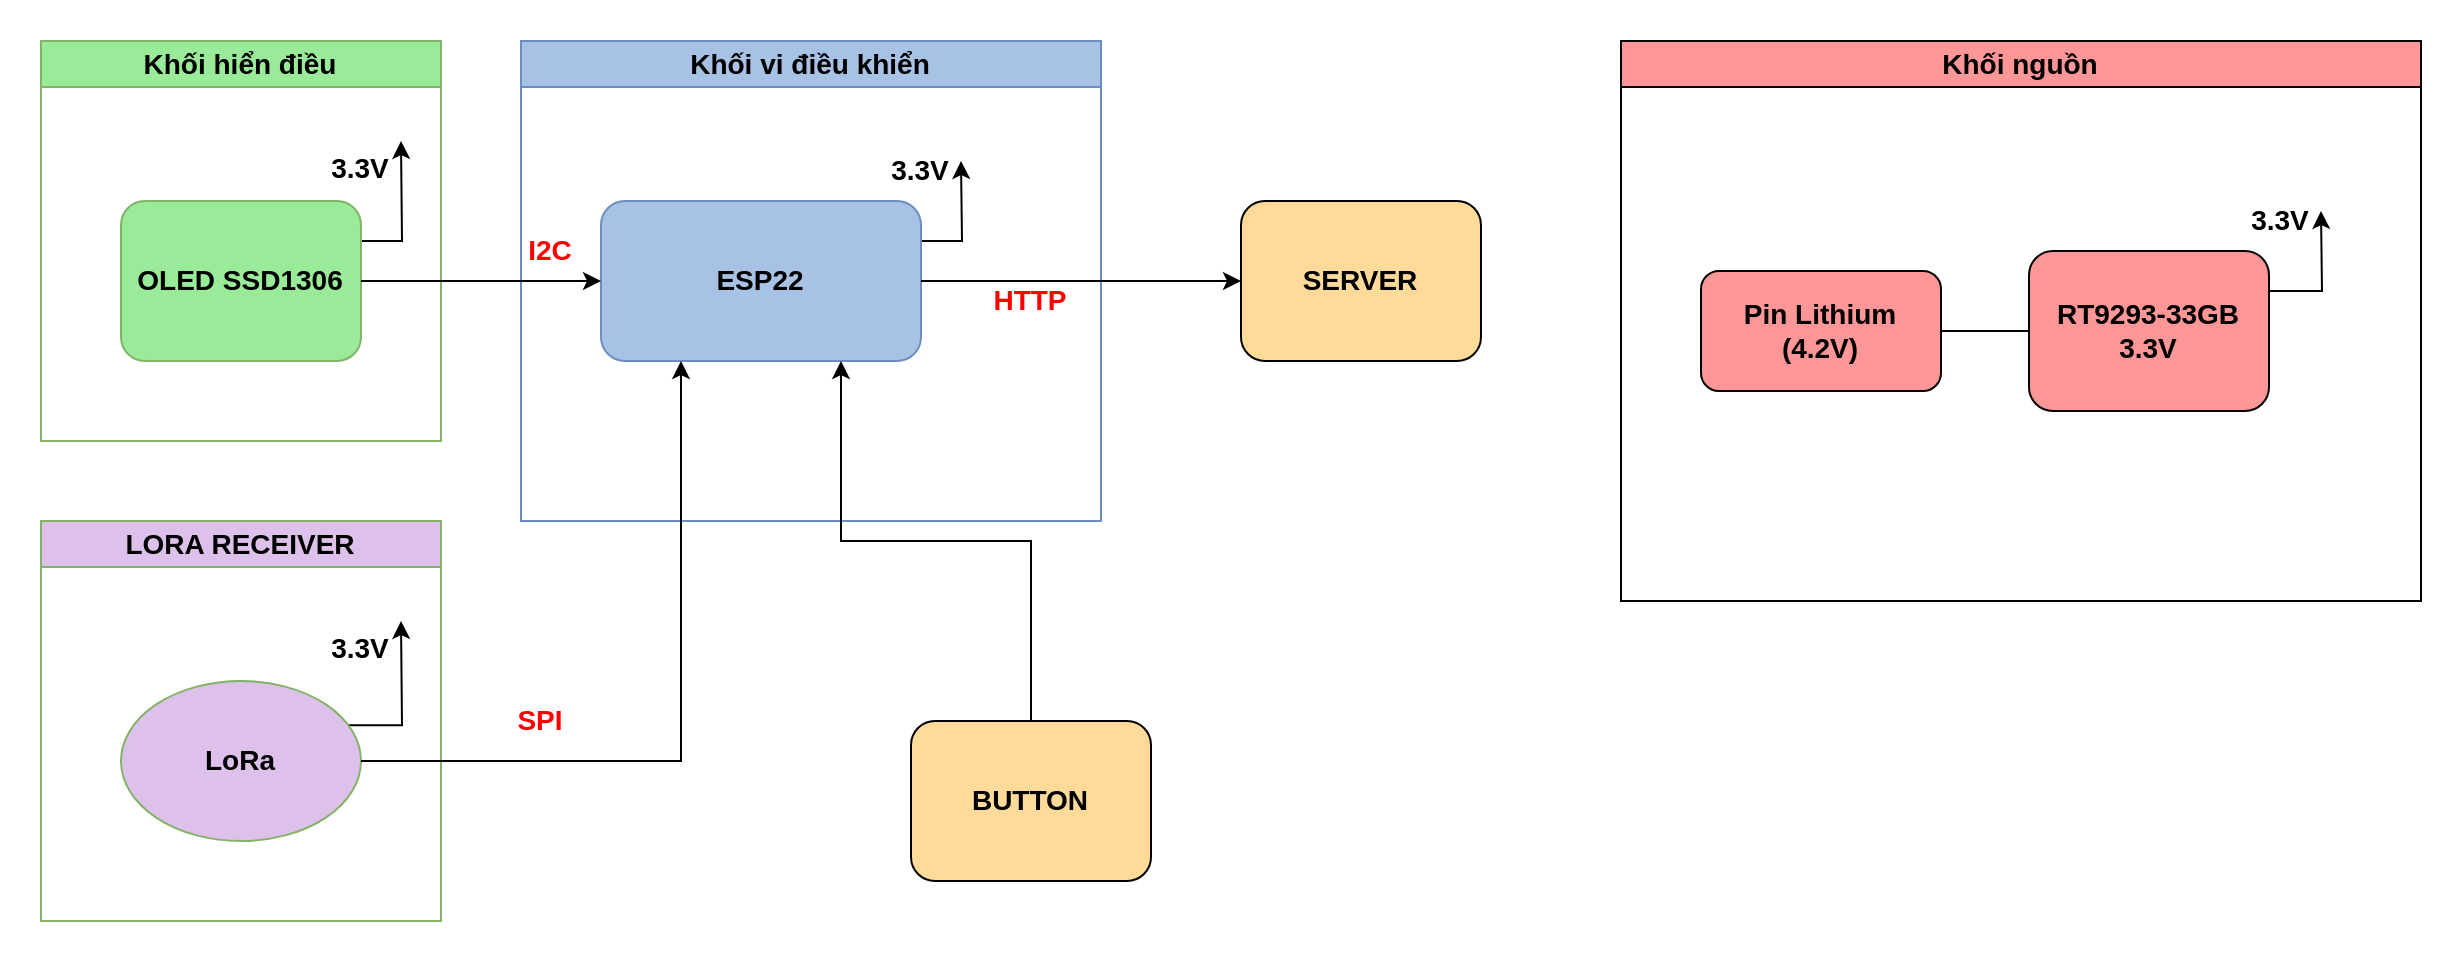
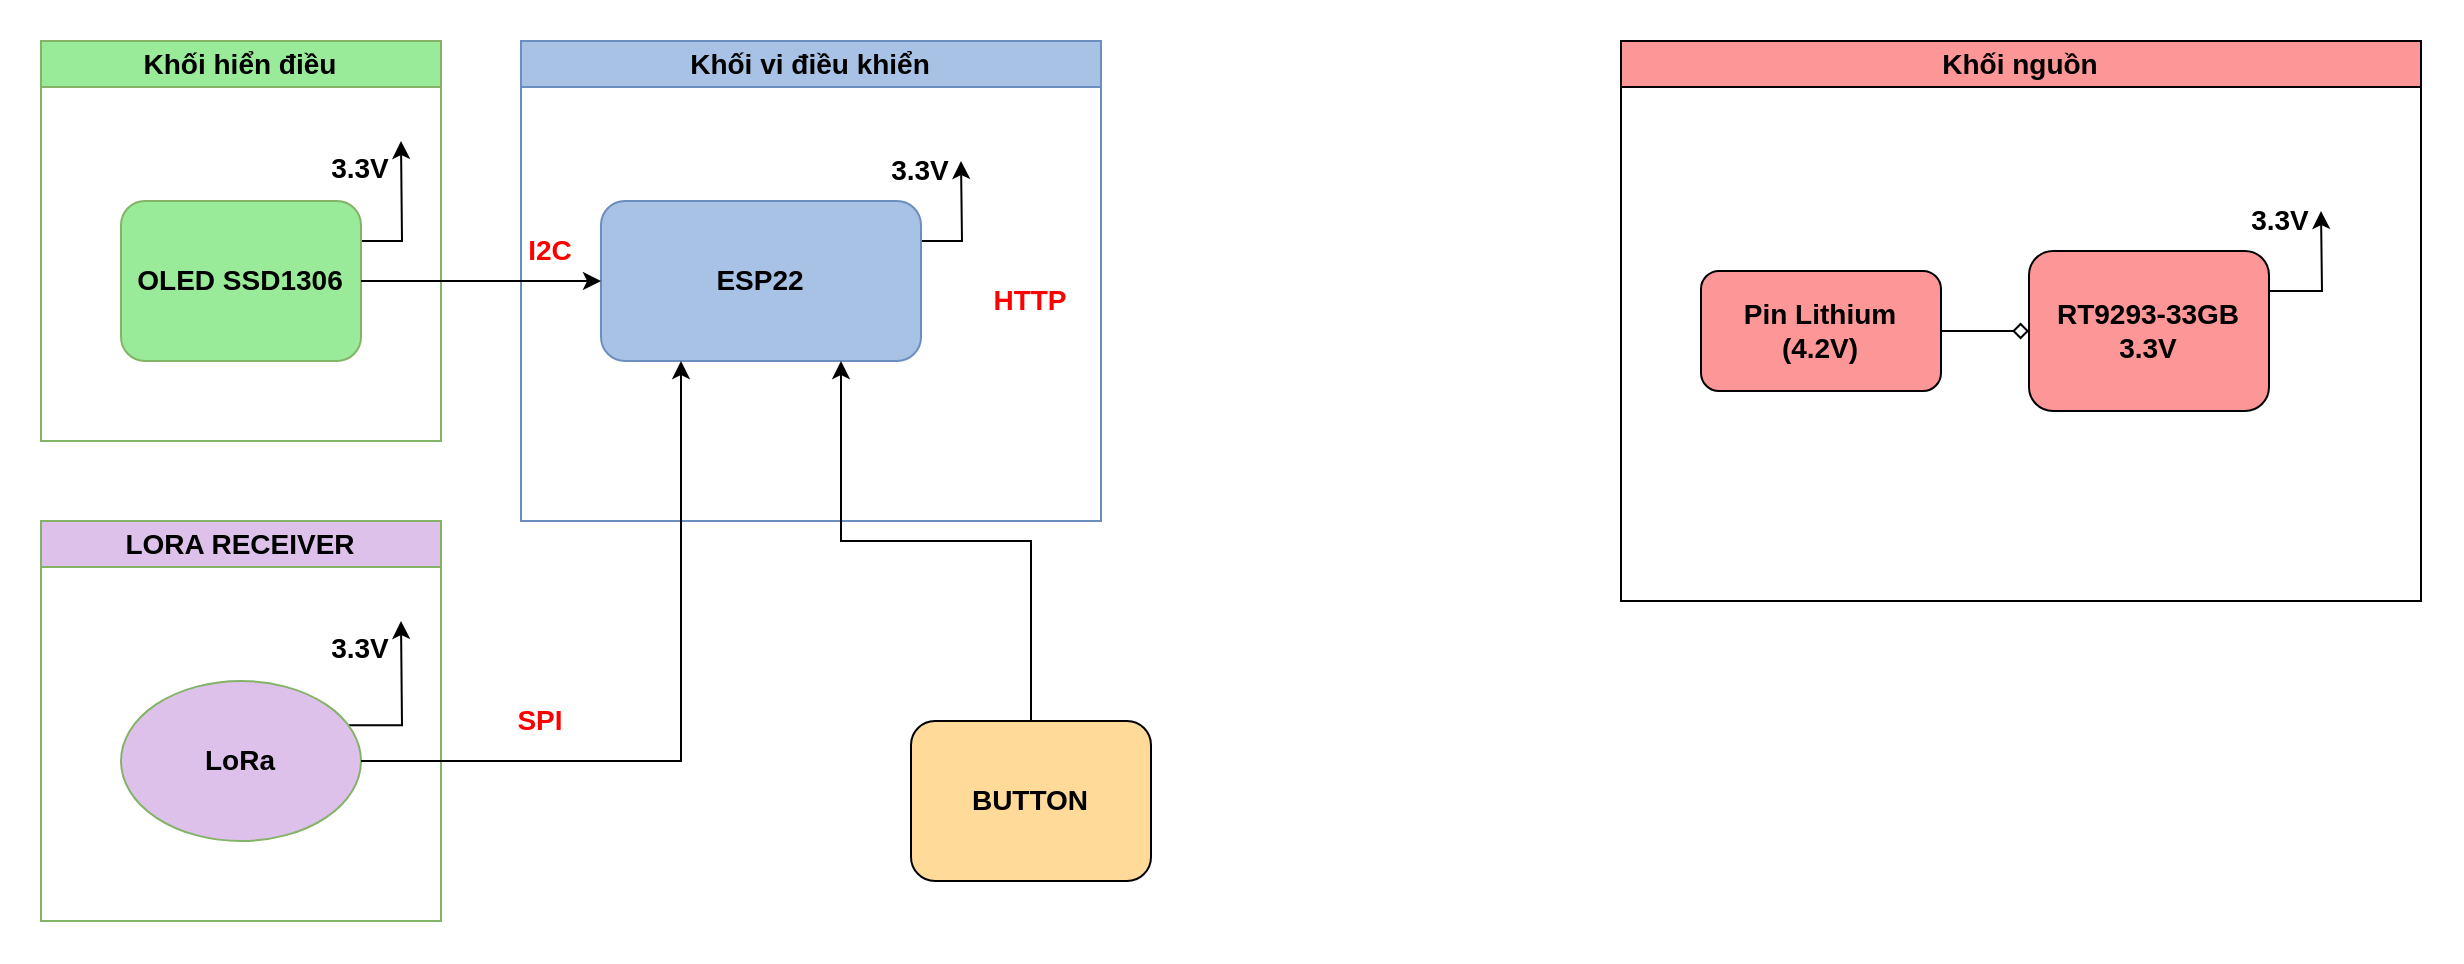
(1074, 281) -> none
(1361, 281) -> none
(2020, 331) -> (2013, 331)
